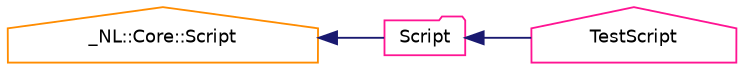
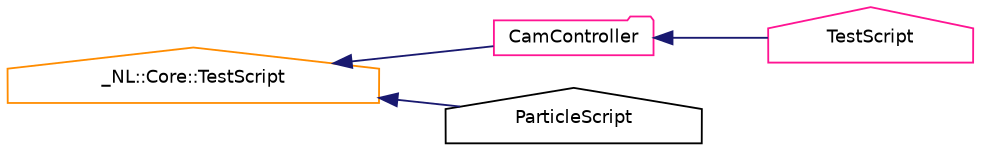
(163, 38) -> (193, 78)
(425, 38) -> (574, 38)
none -> (574, 119)
